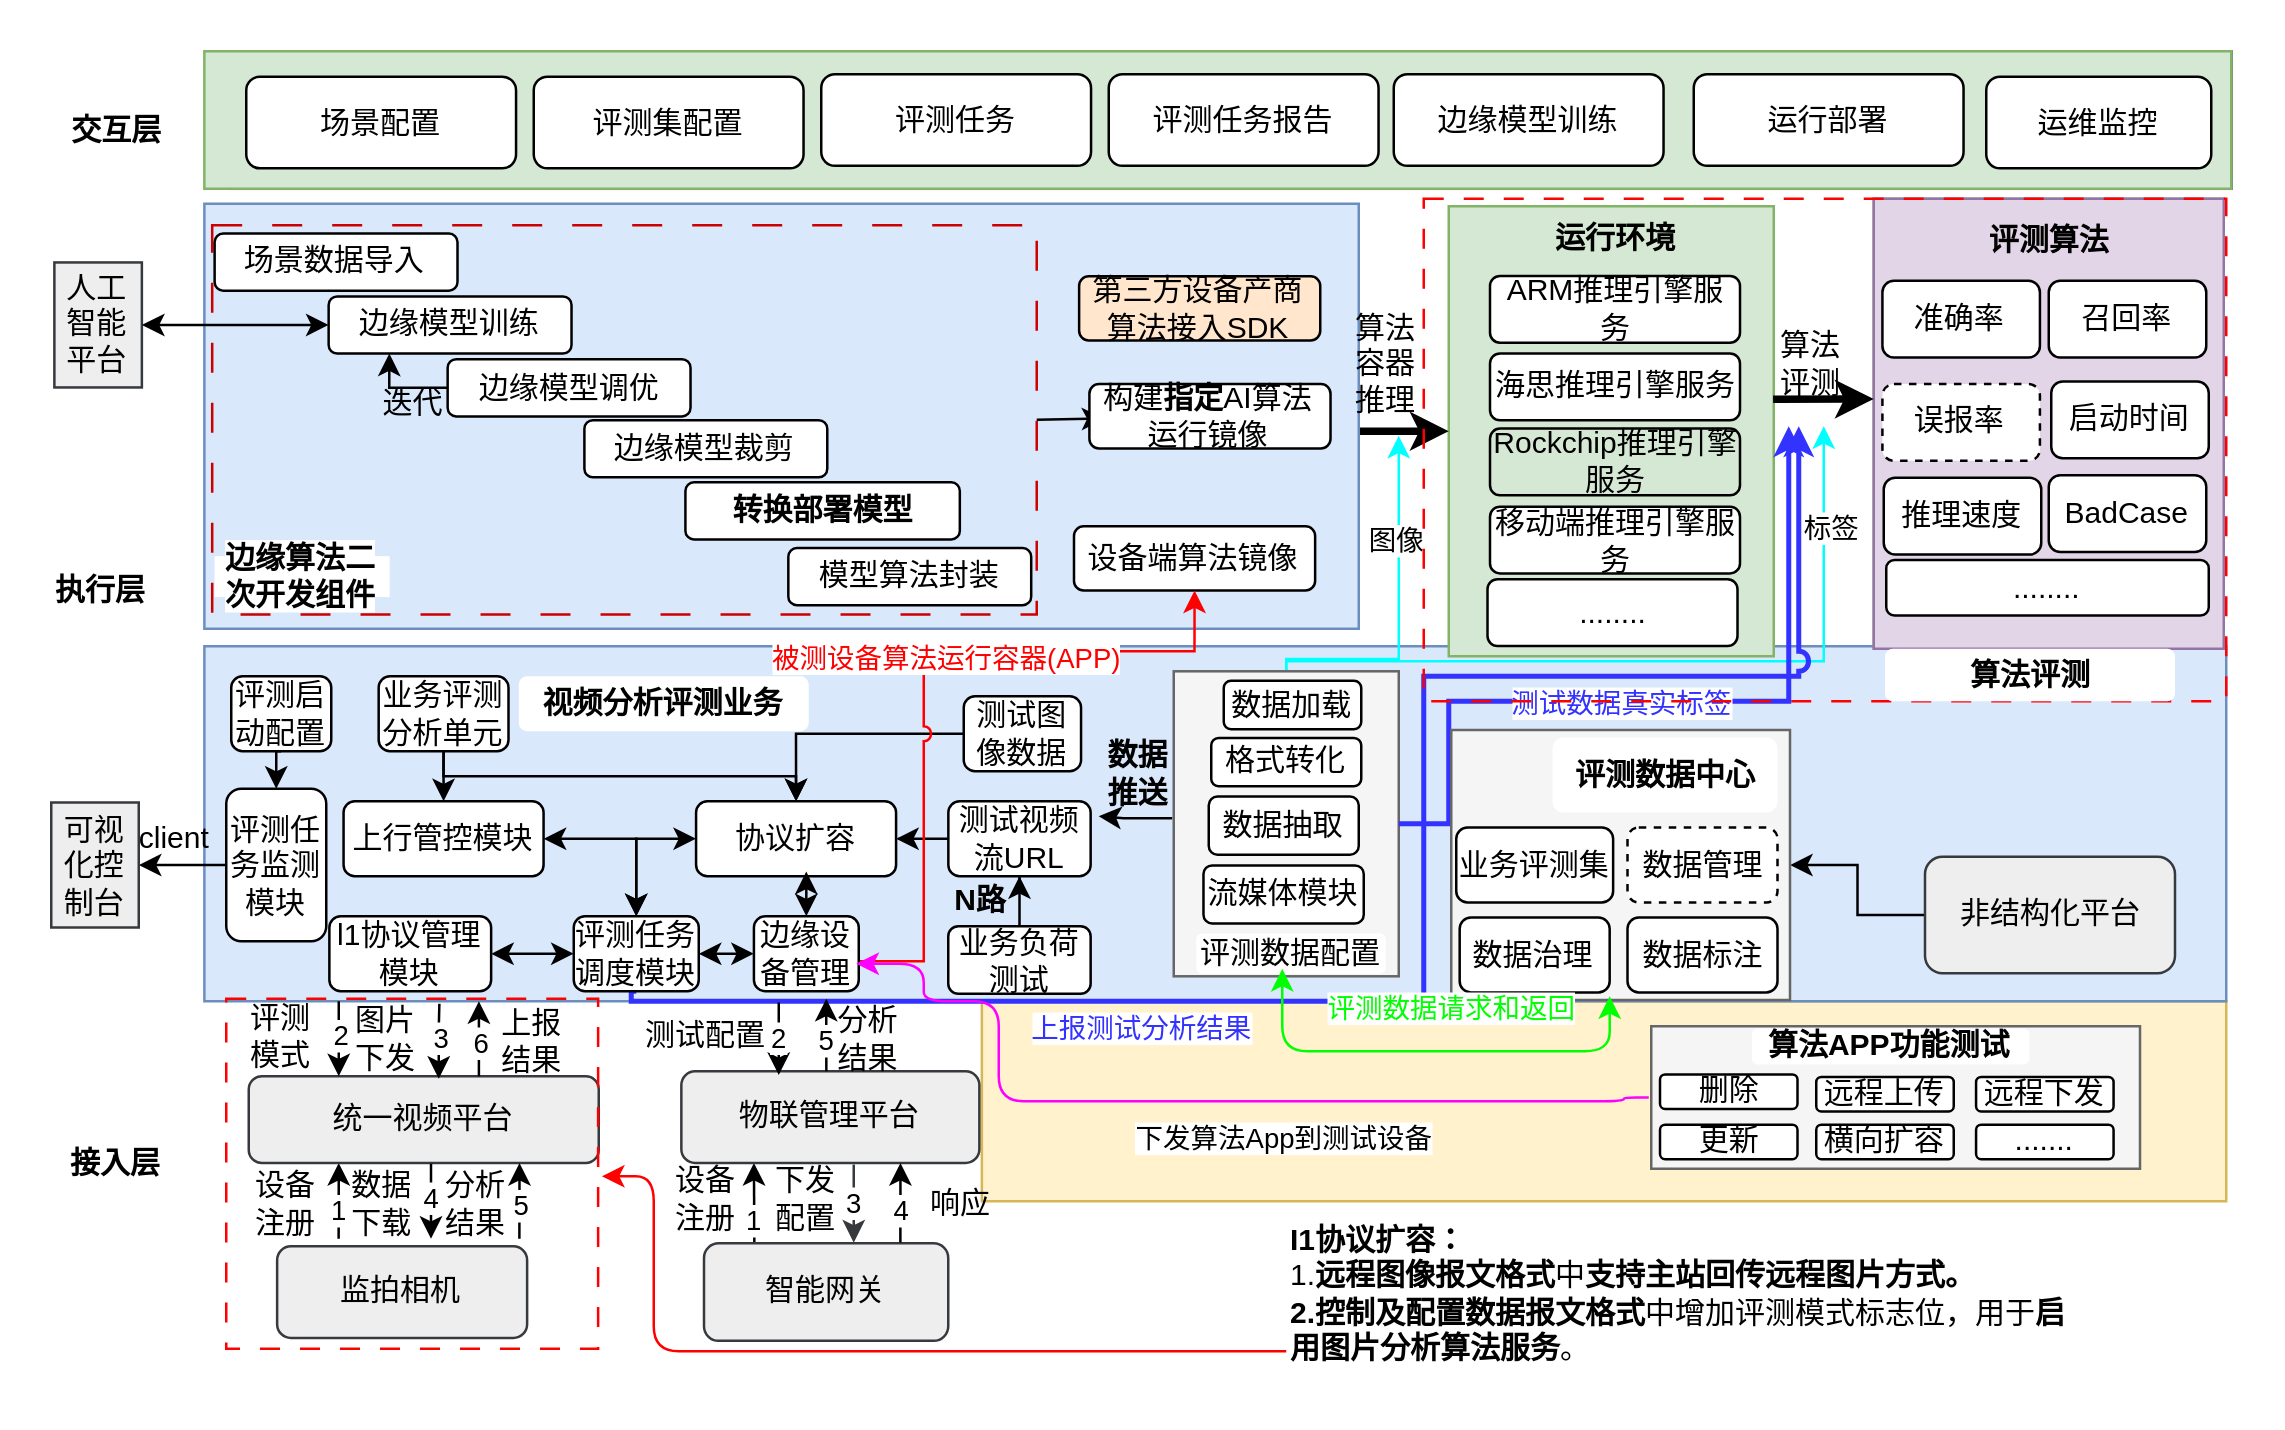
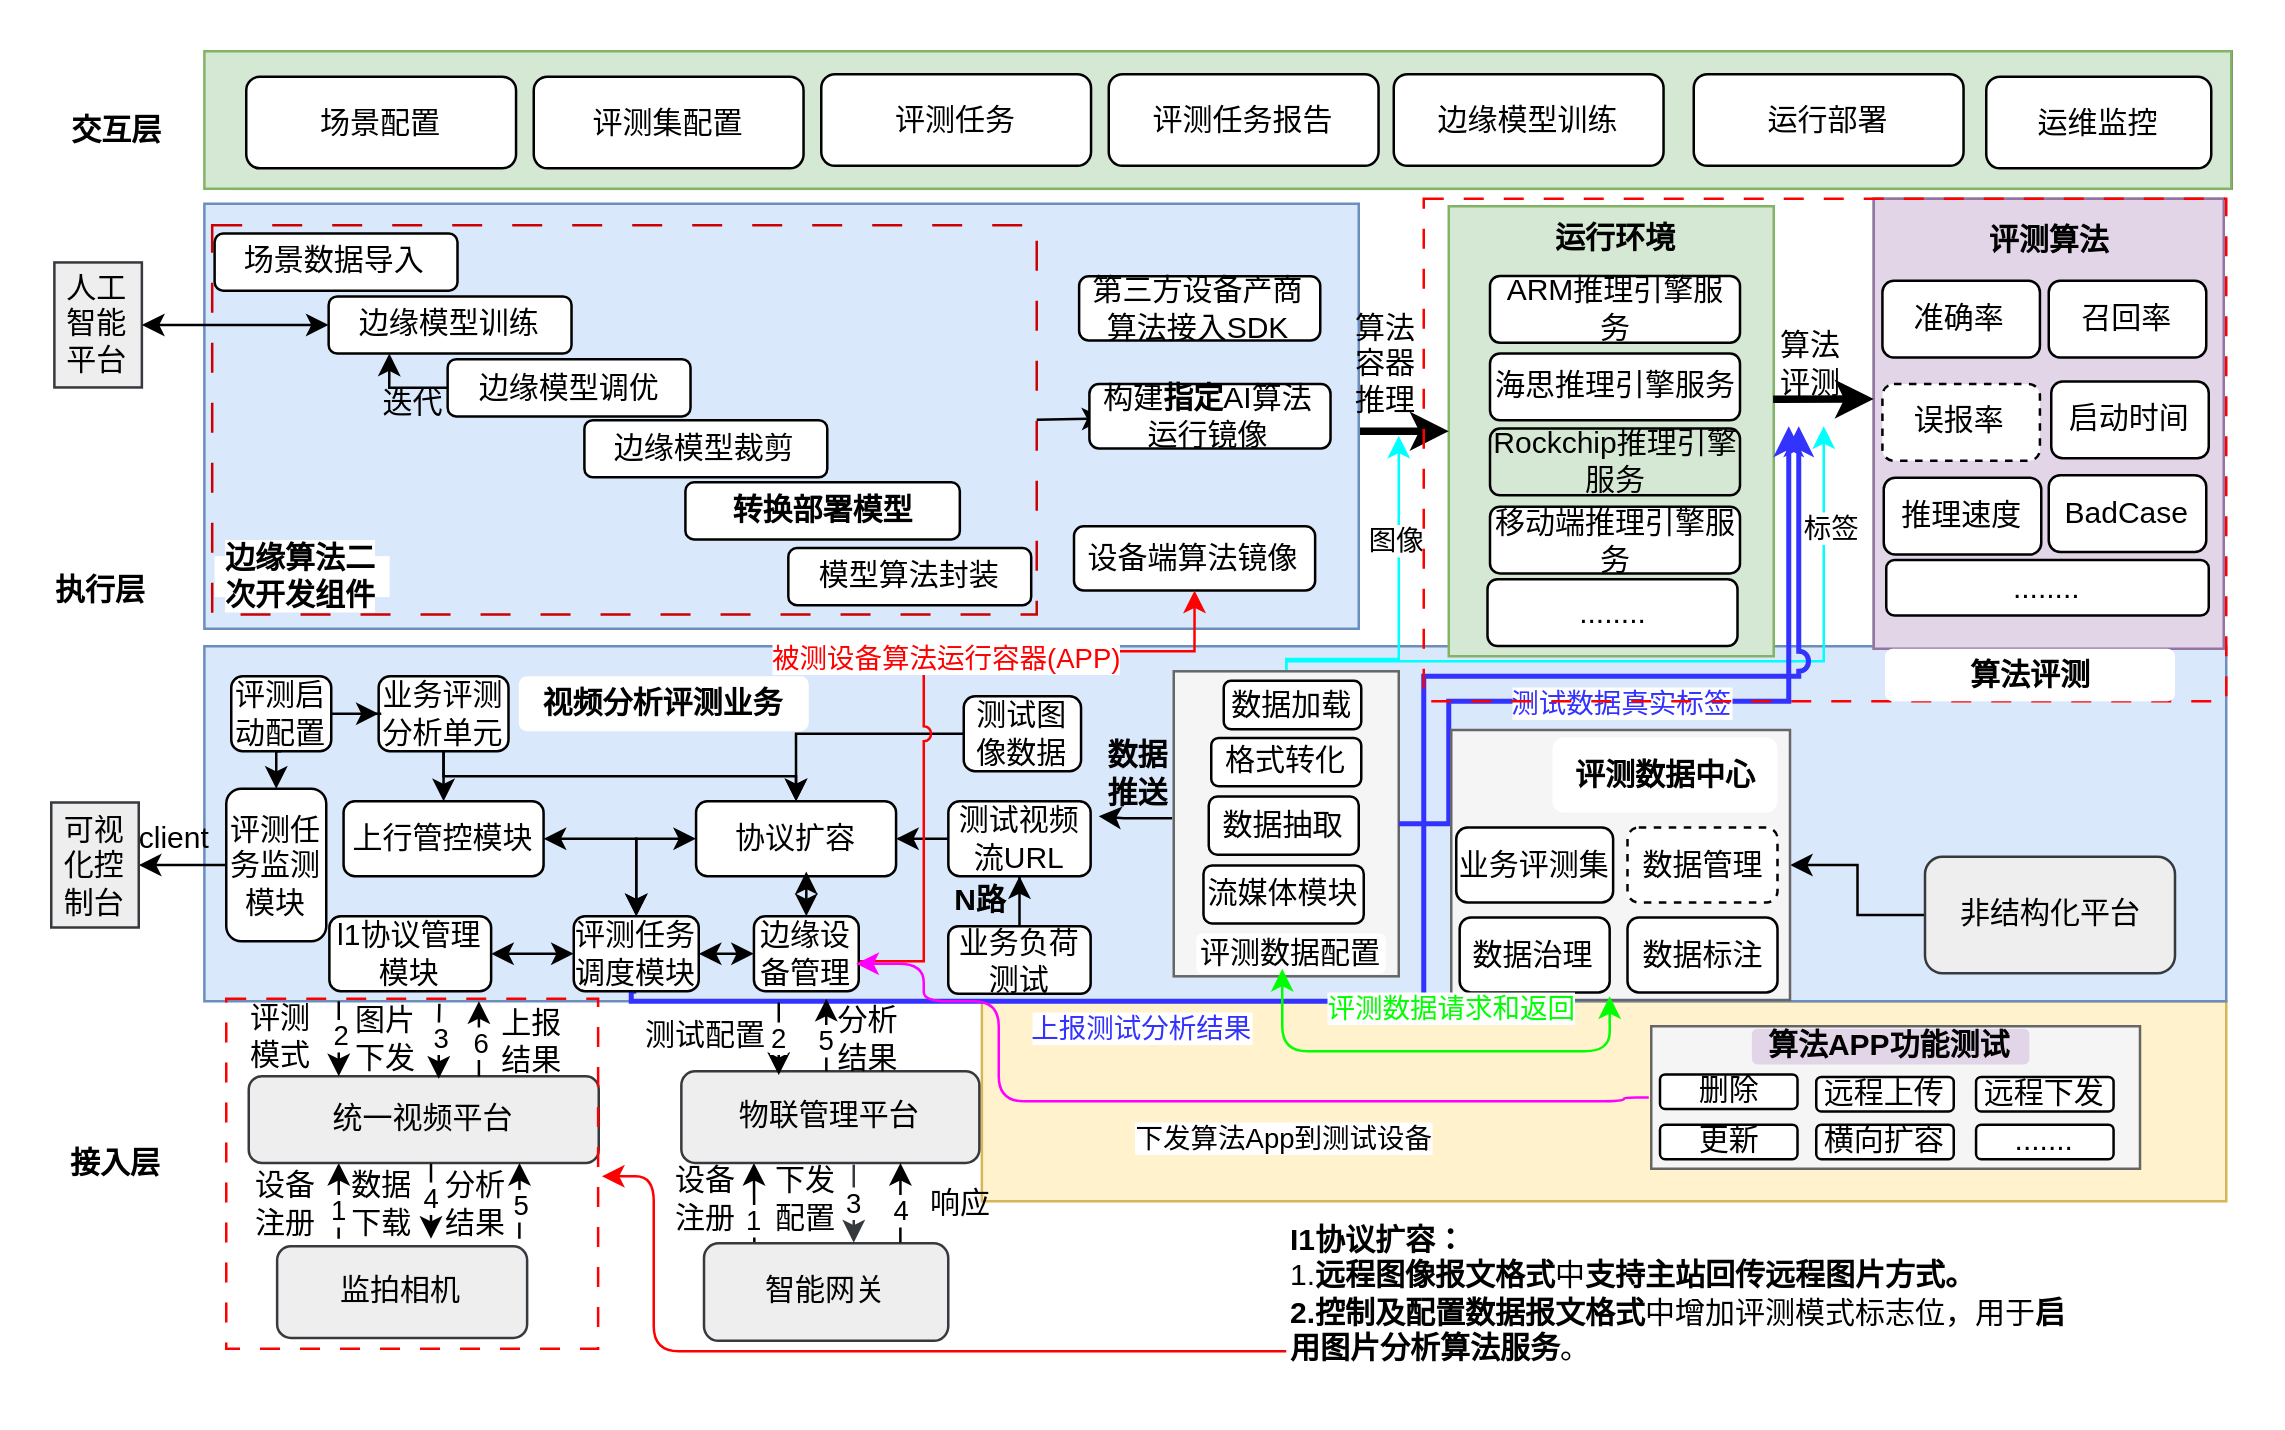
(1200, 308) -> (1200, 308)
none -> (364, 714)
(1891, 1047) -> (1891, 1047)
